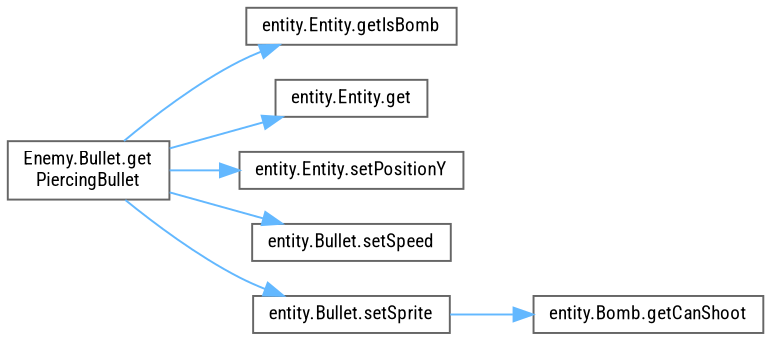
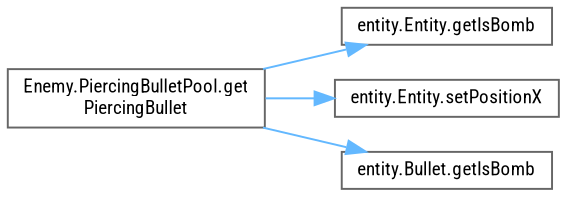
(351, 98) -> (447, 98)
(89, 170) -> (136, 98)
(351, 170) -> none
(351, 242) -> none
(351, 314) -> (447, 170)
(648, 314) -> none
